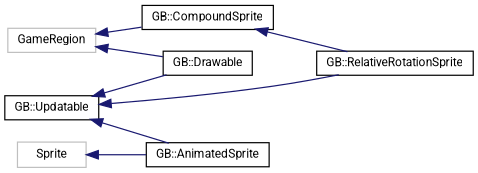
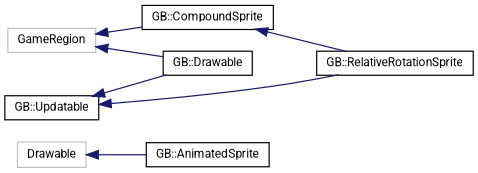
(135, 133) -> none
(52, 155) -> (52, 155)
